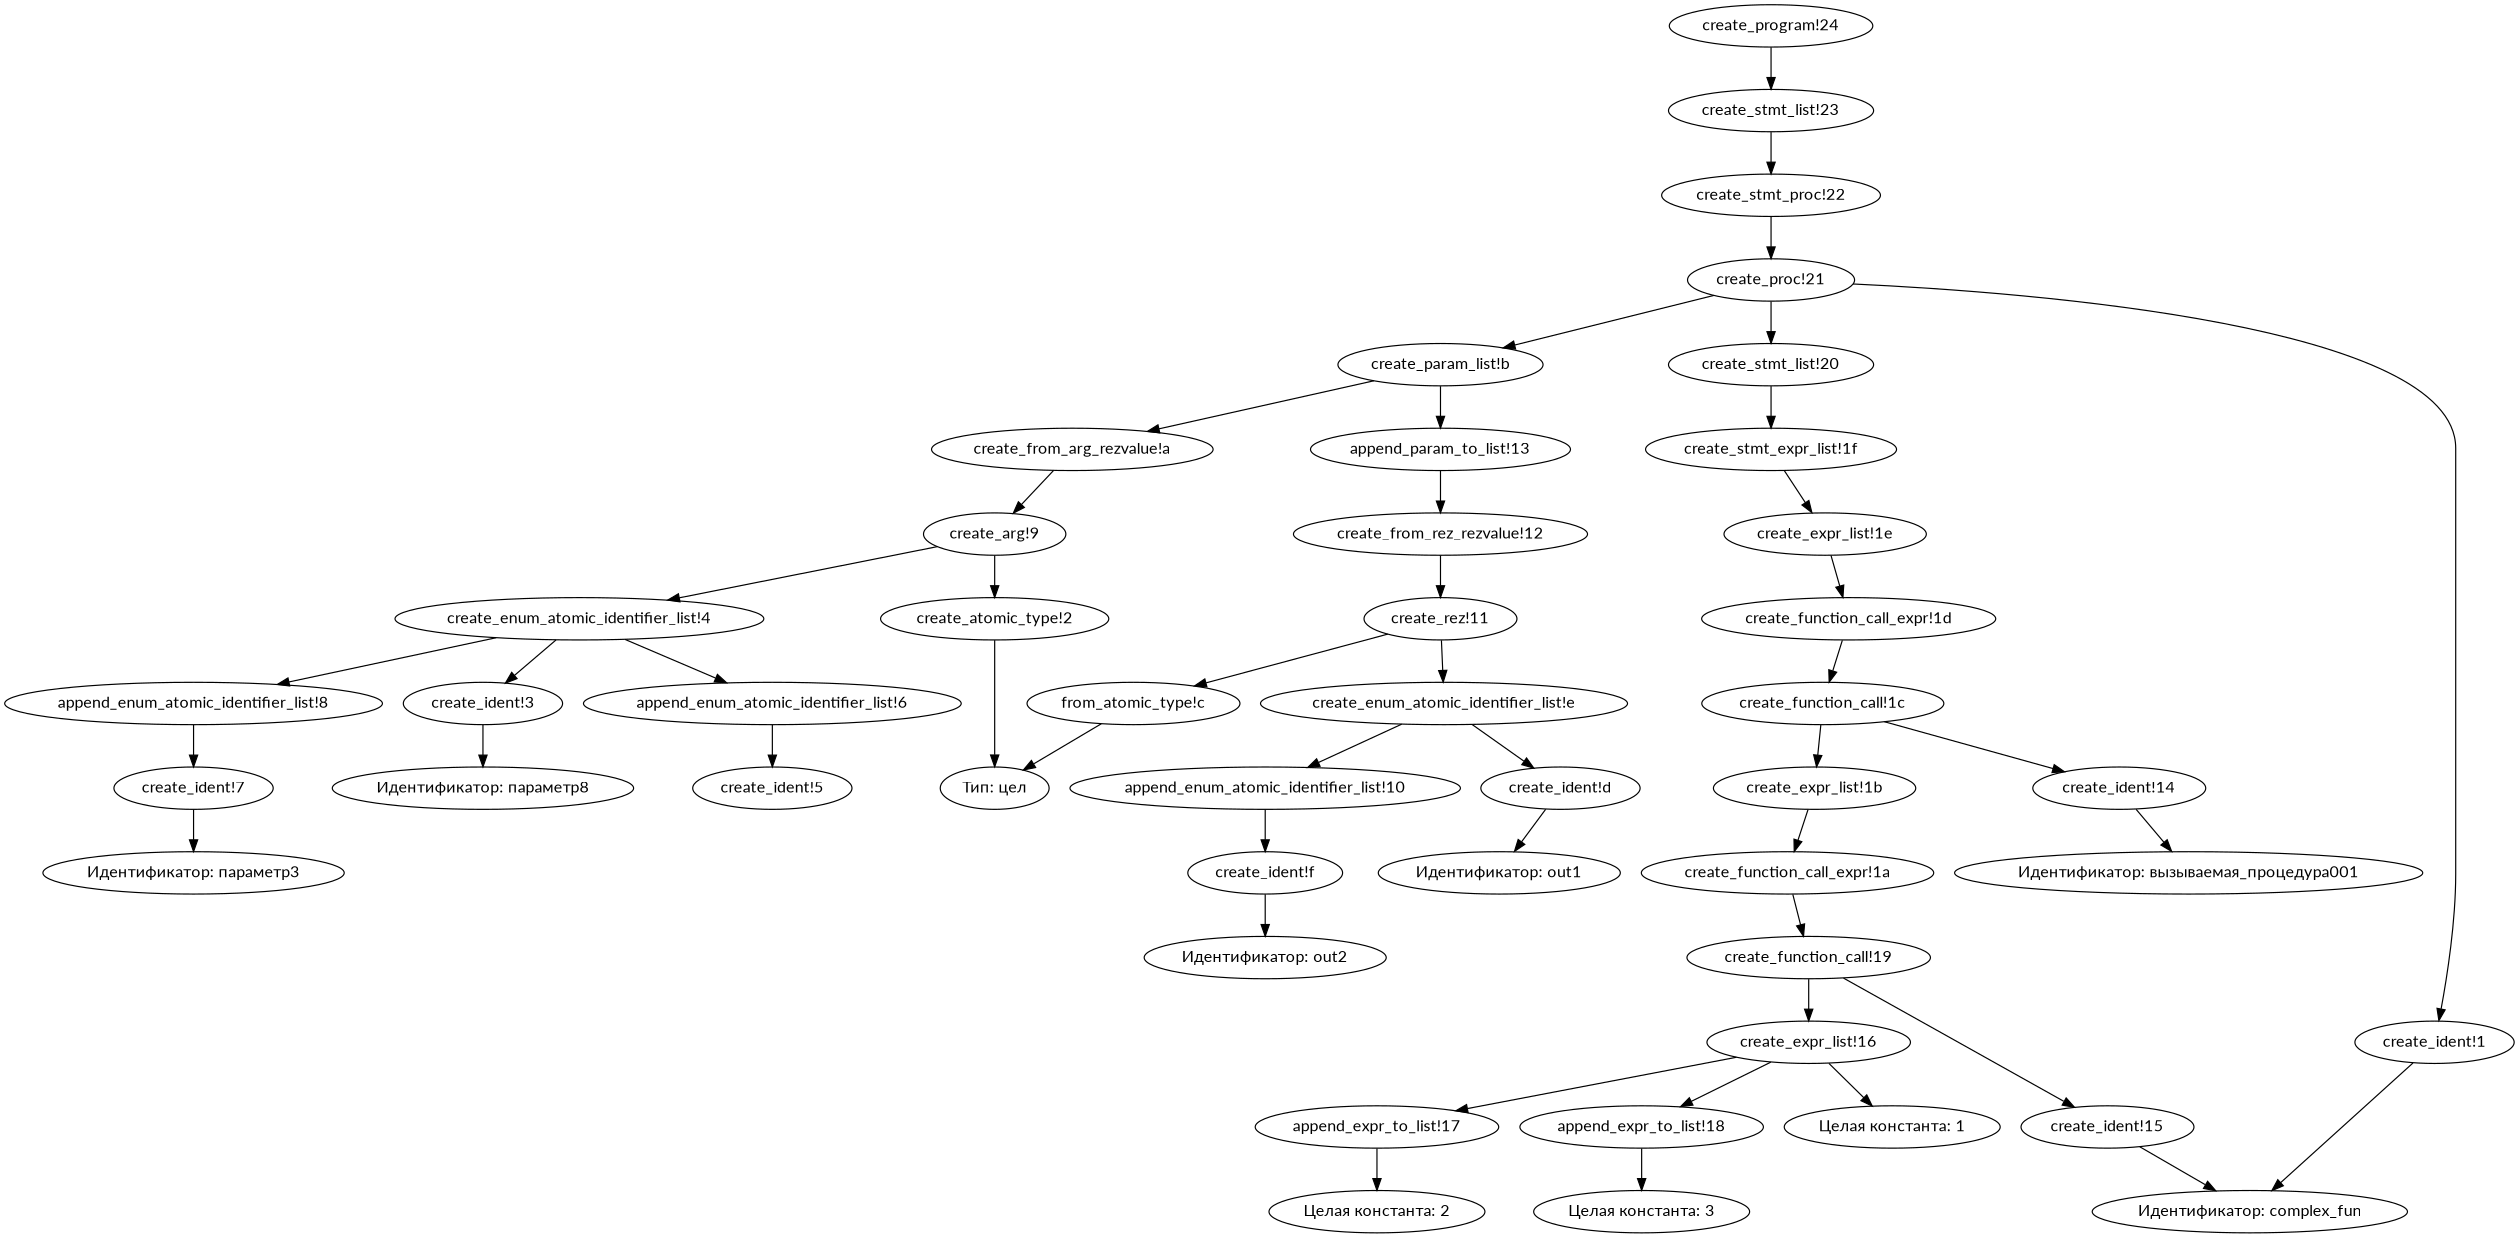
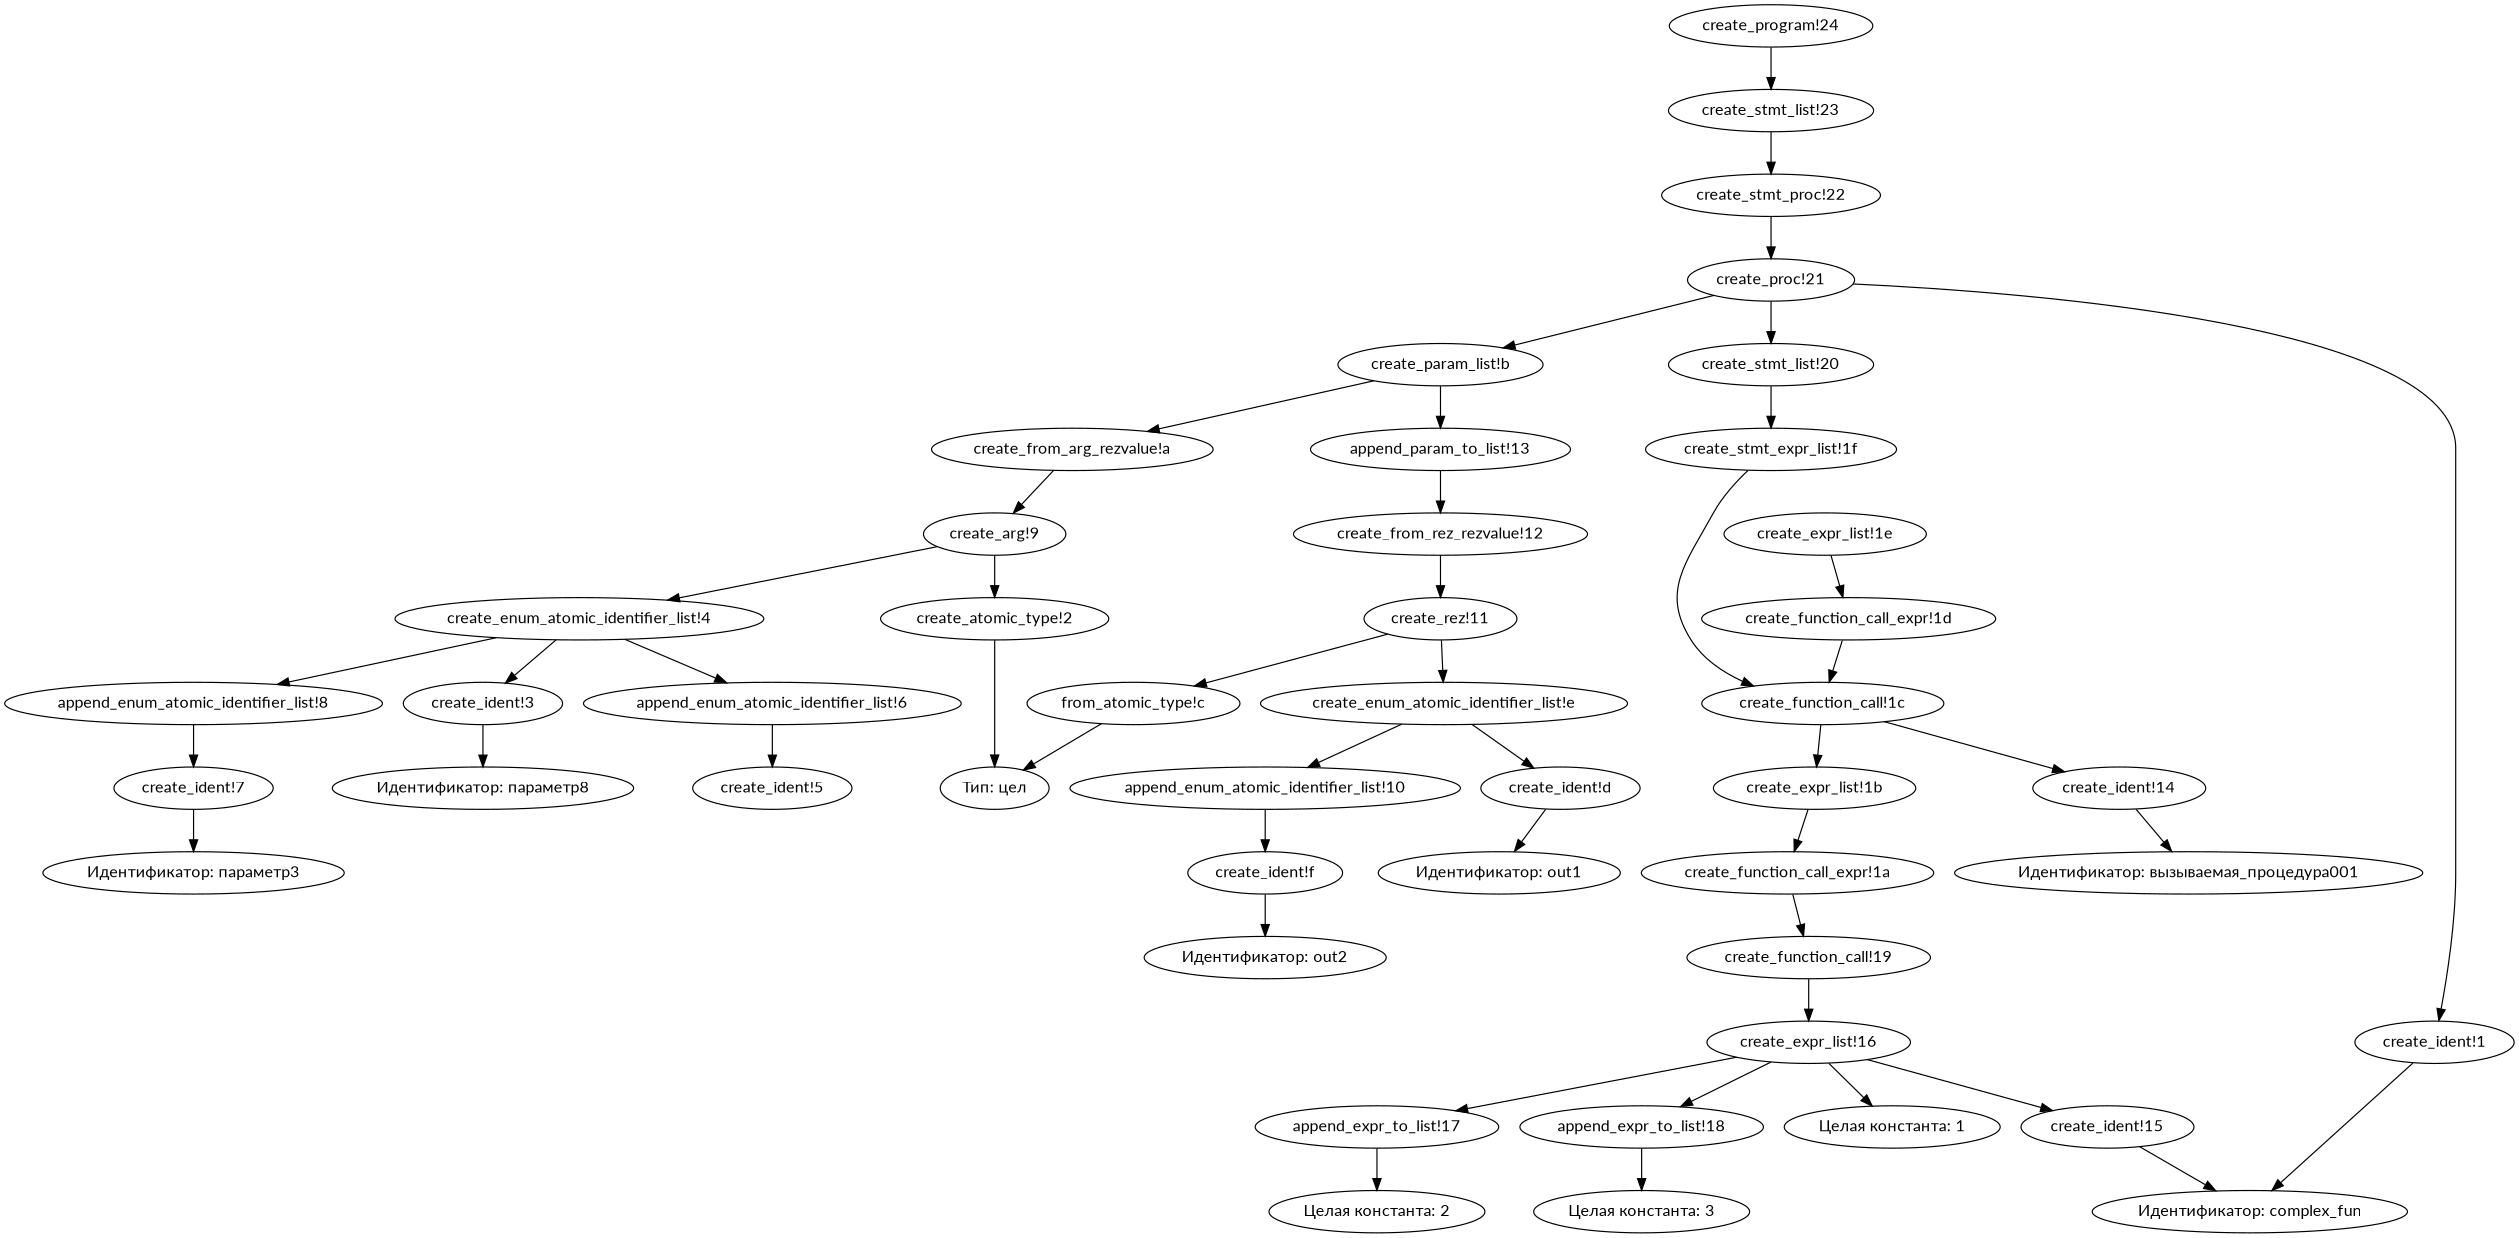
(1795, 487) -> (1680, 580)
(1954, 1040) -> (1954, 1084)
